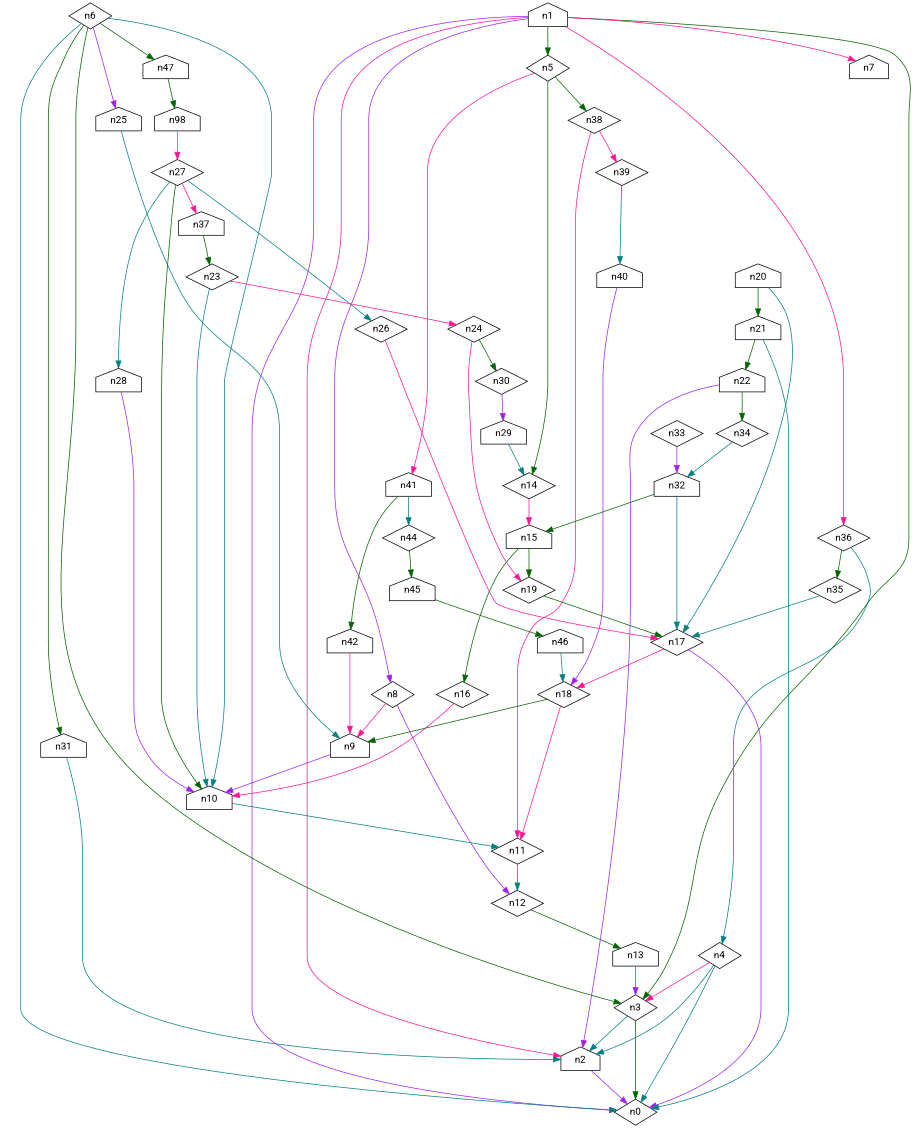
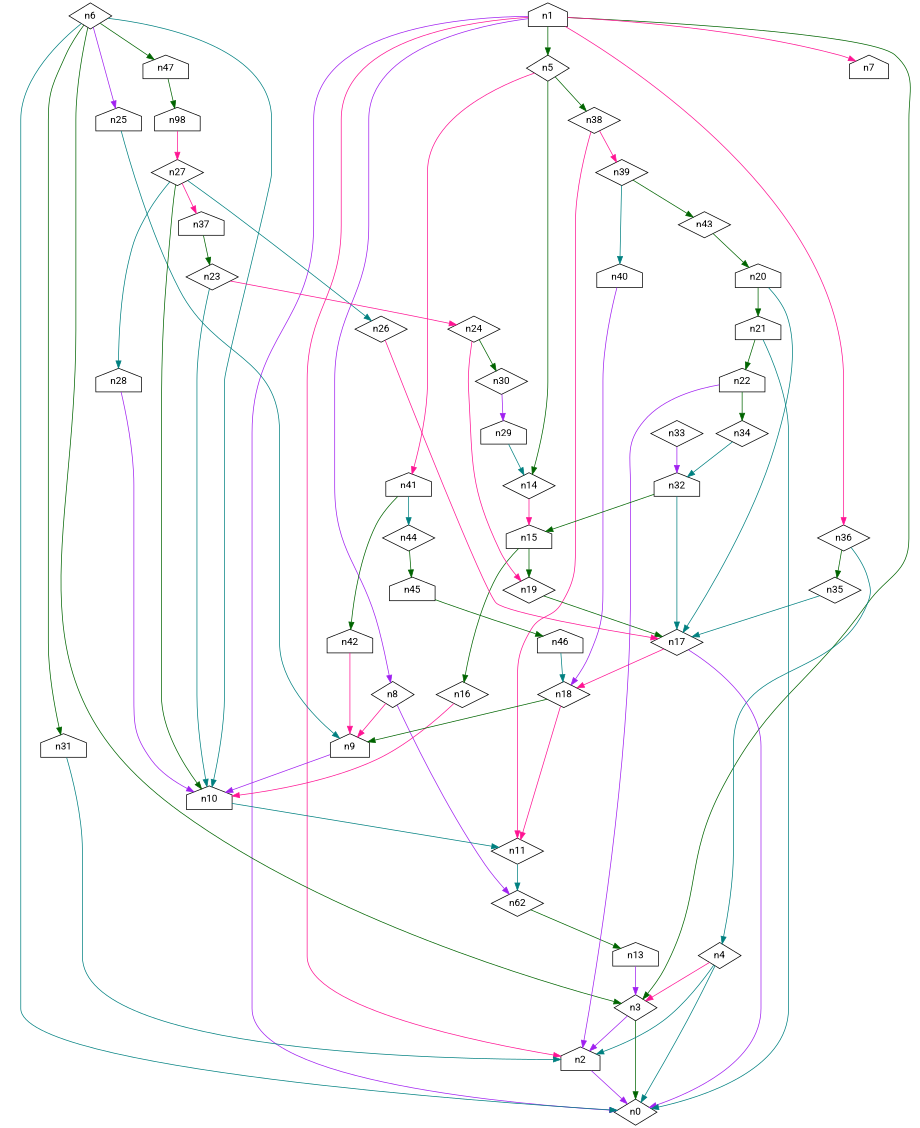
none -> (704, 225)
(517, 903) -> (517, 903)
(611, 1031) -> (611, 1031)
